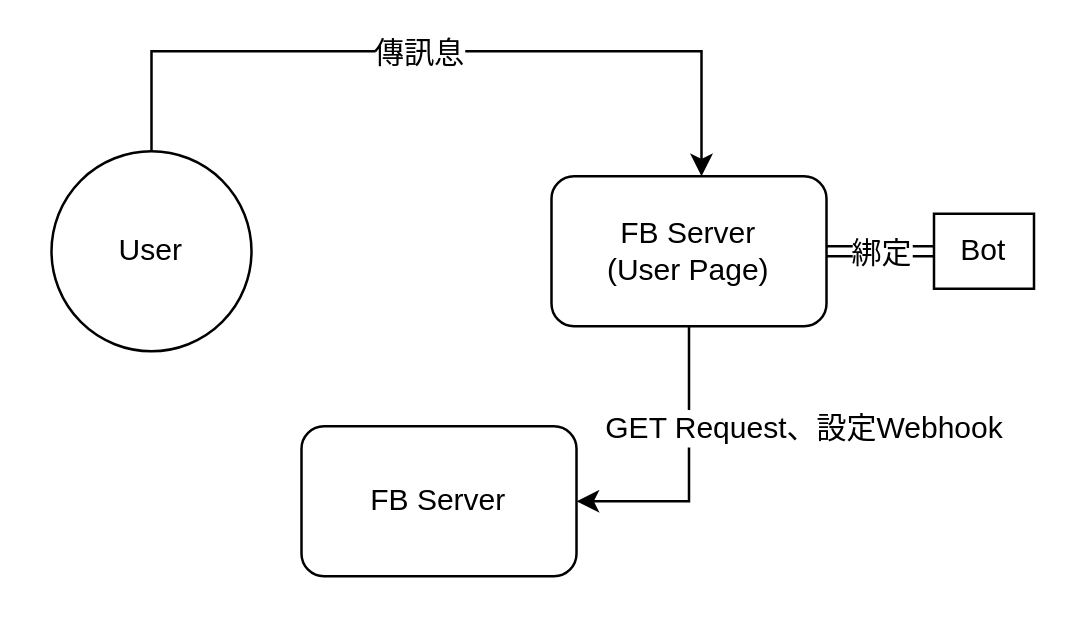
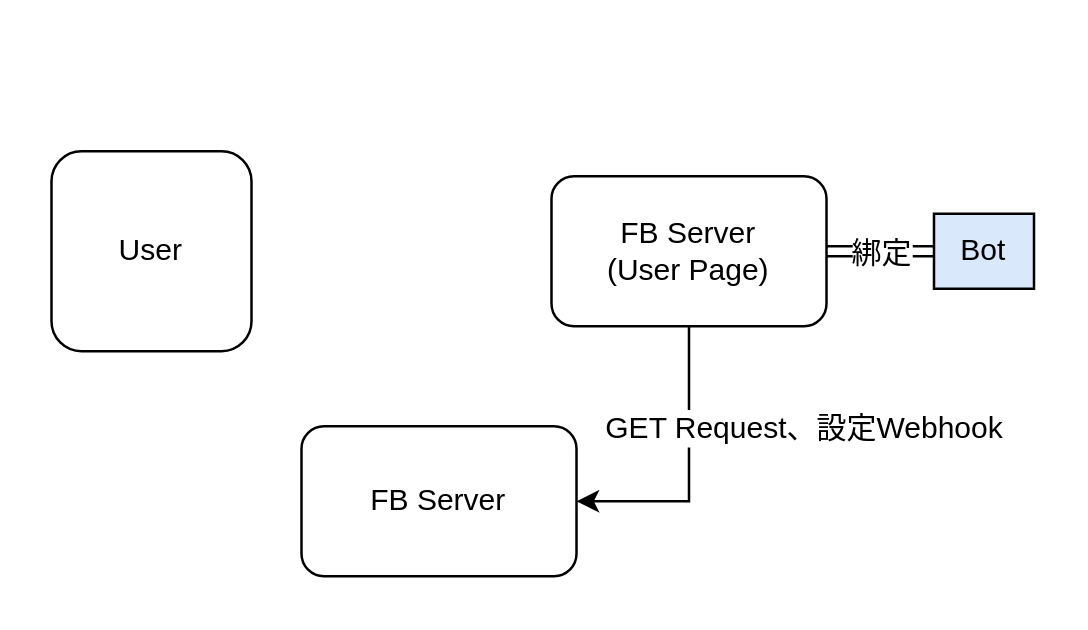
(430, 51) -> none
(151, 251) -> (151, 251)
(984, 251) -> (984, 251)
